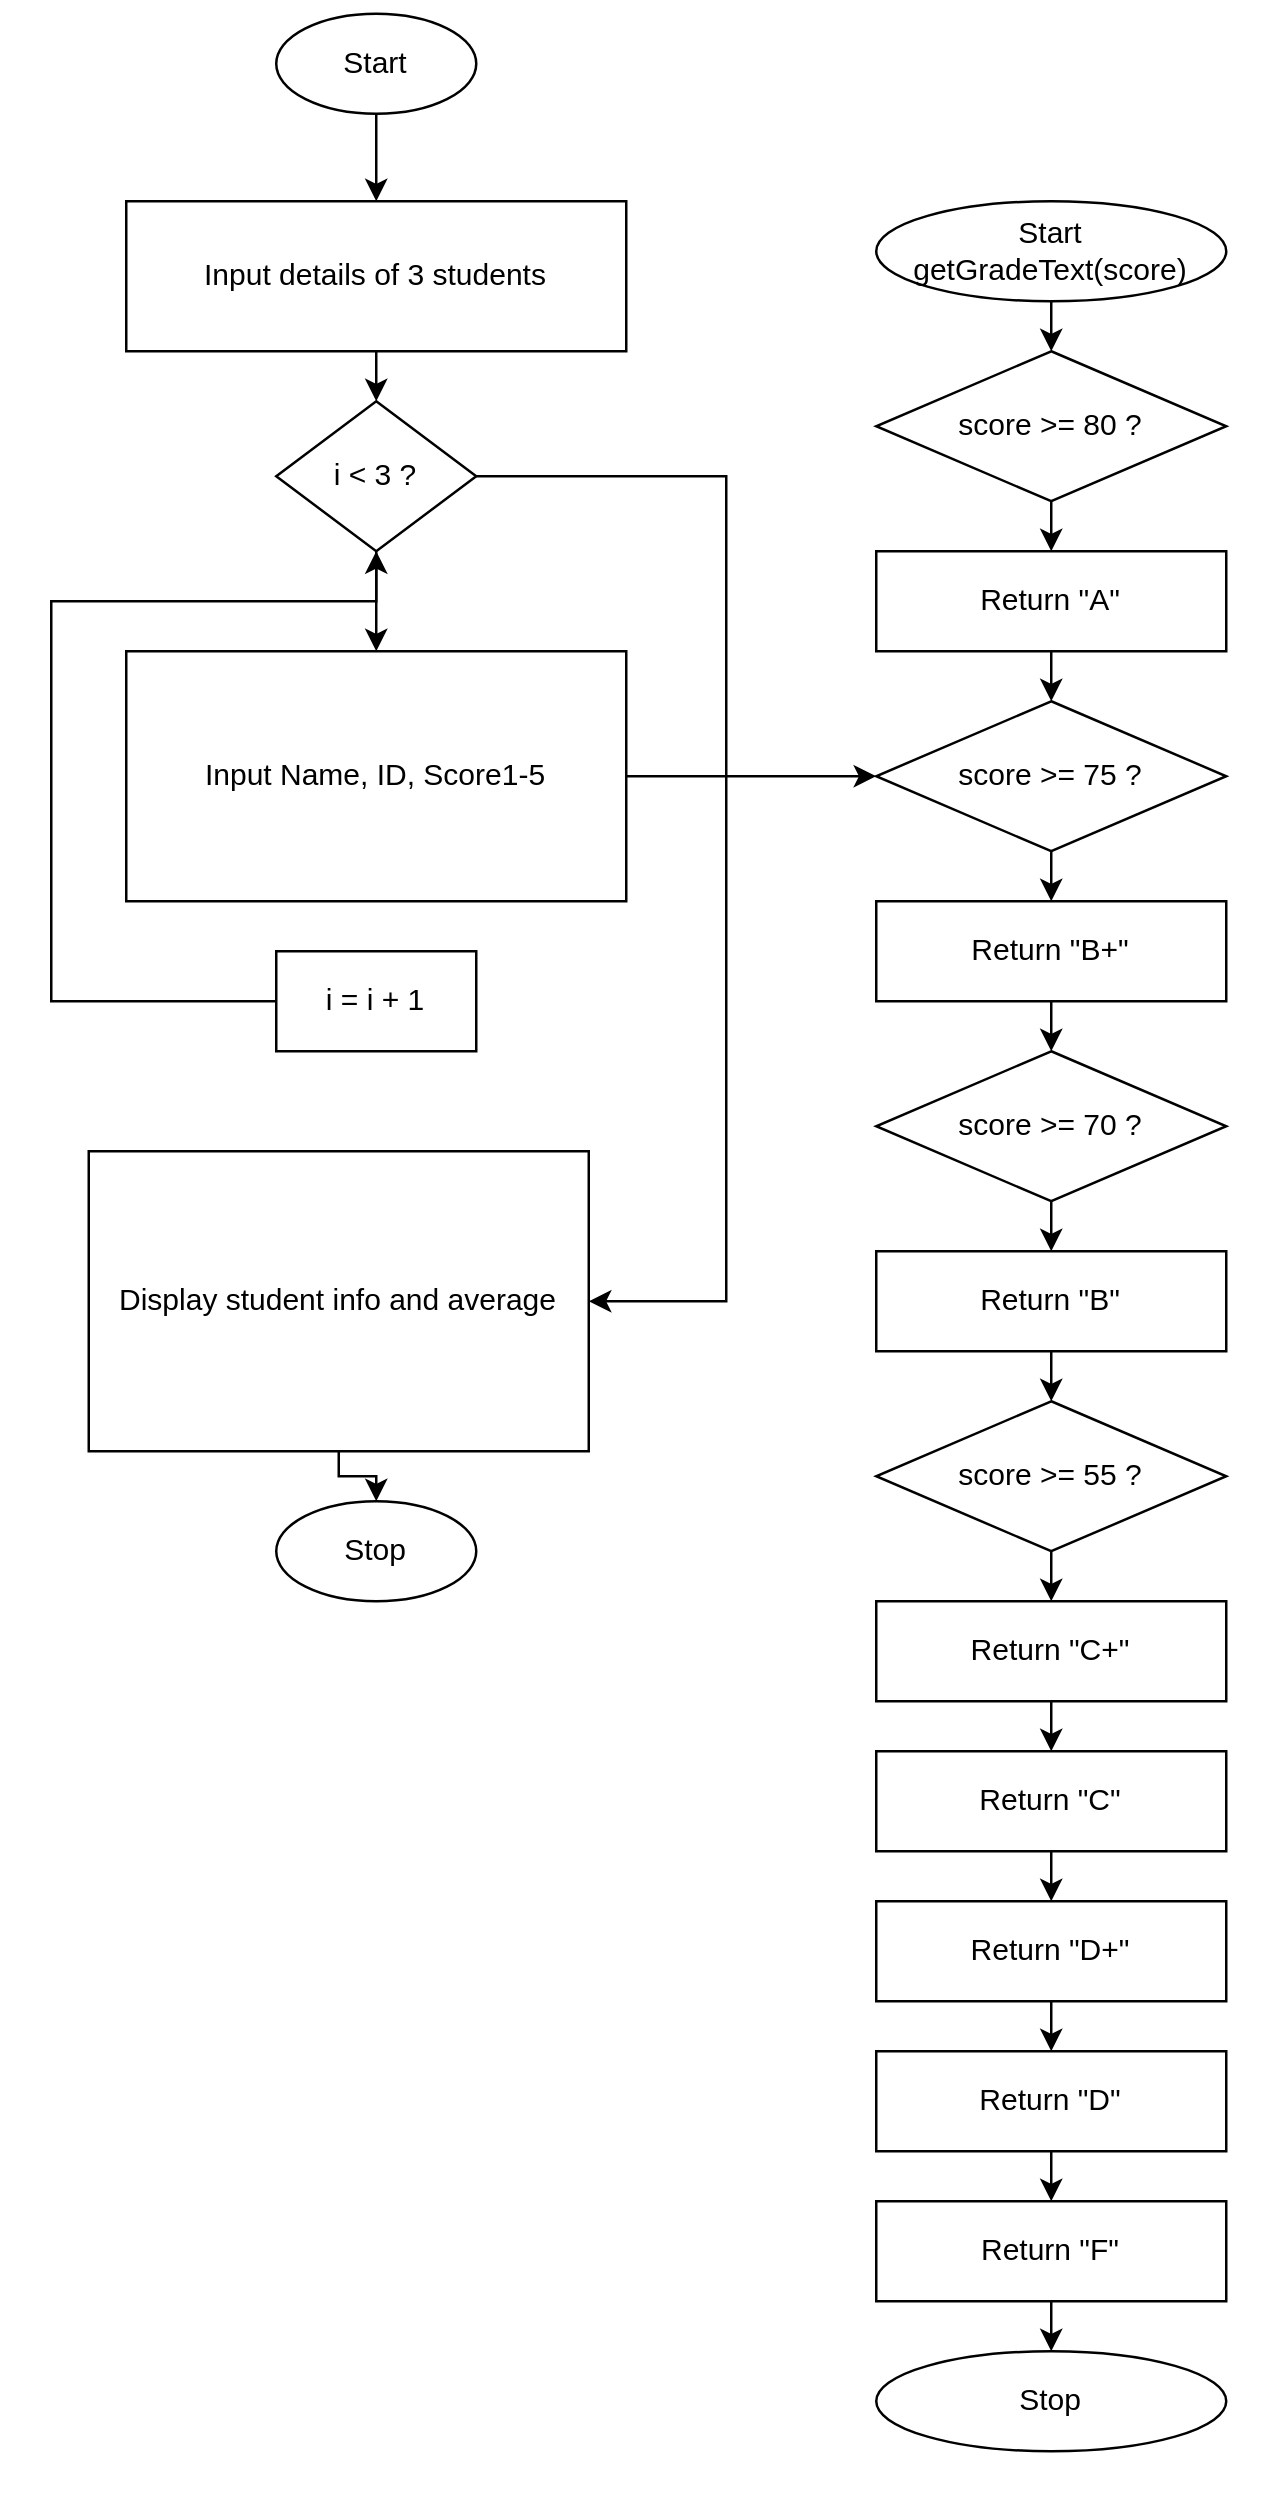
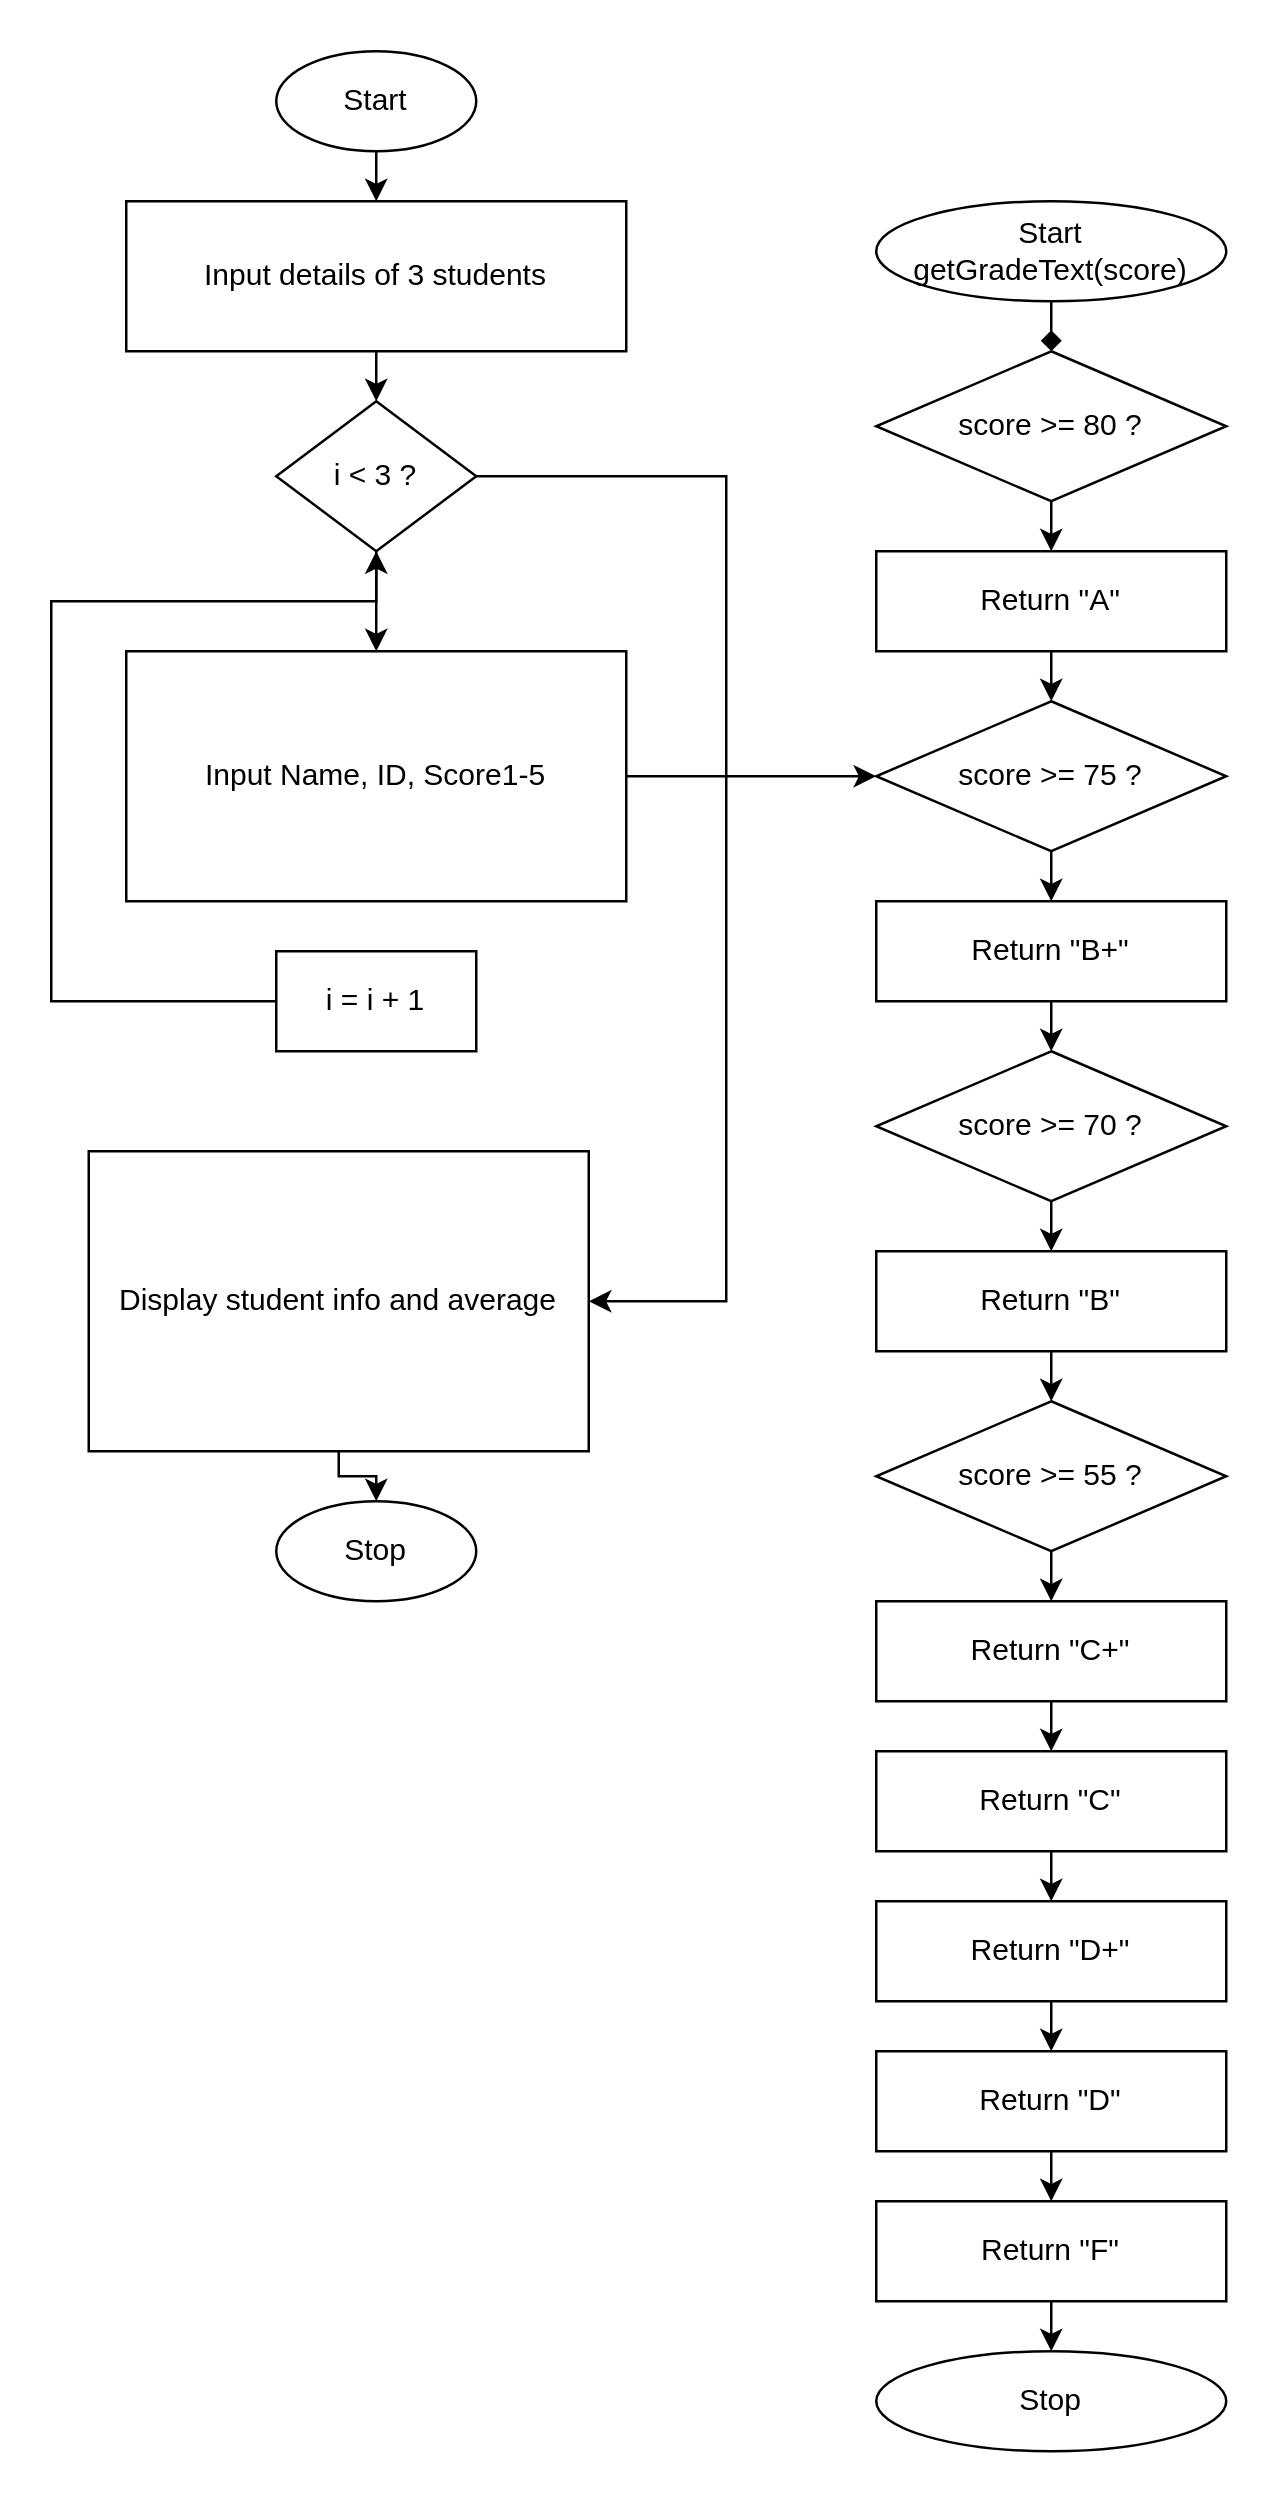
(376, 64) -> (376, 101)
(1051, 332) -> (1051, 331)
